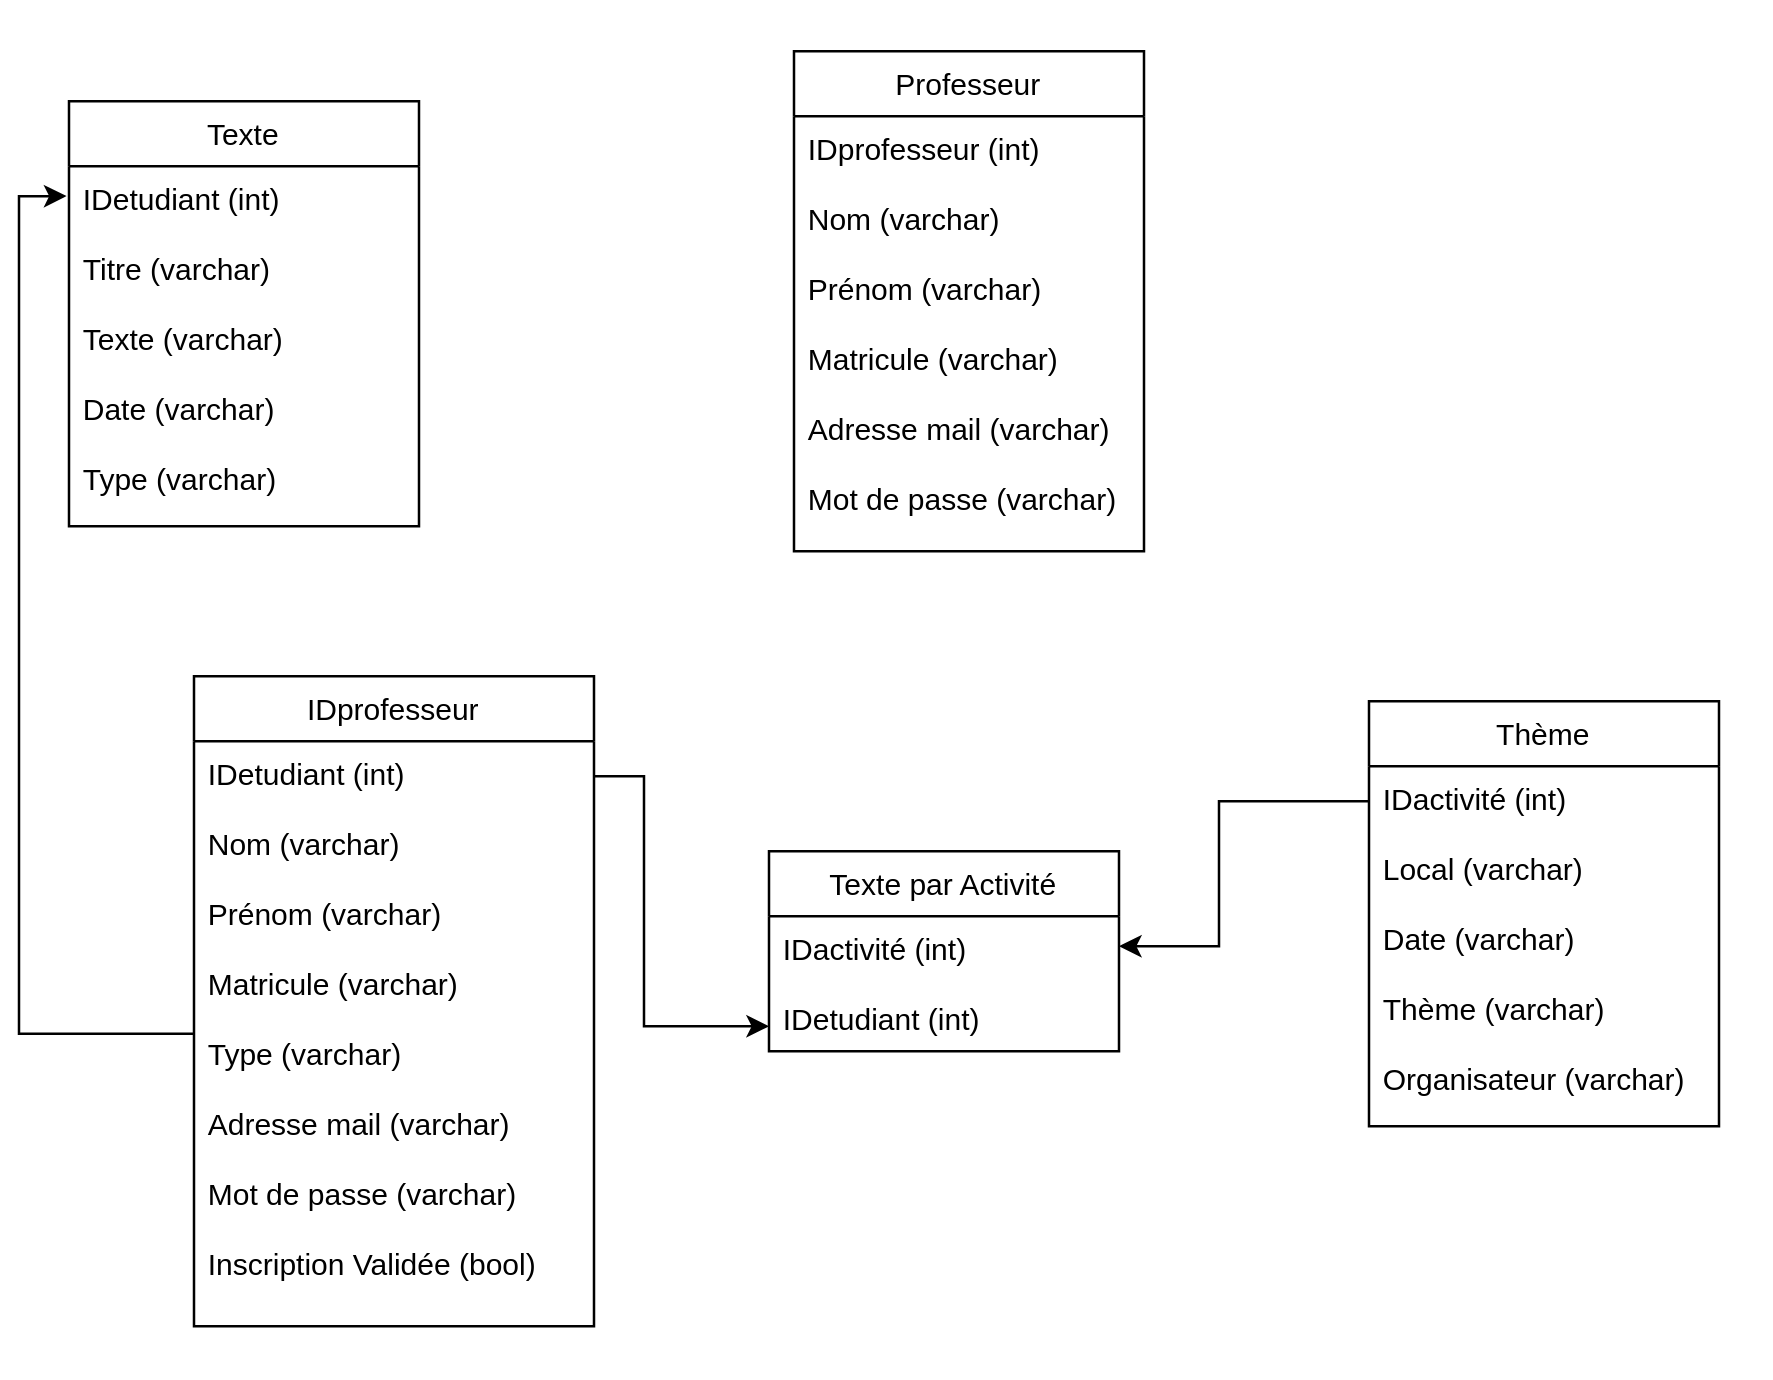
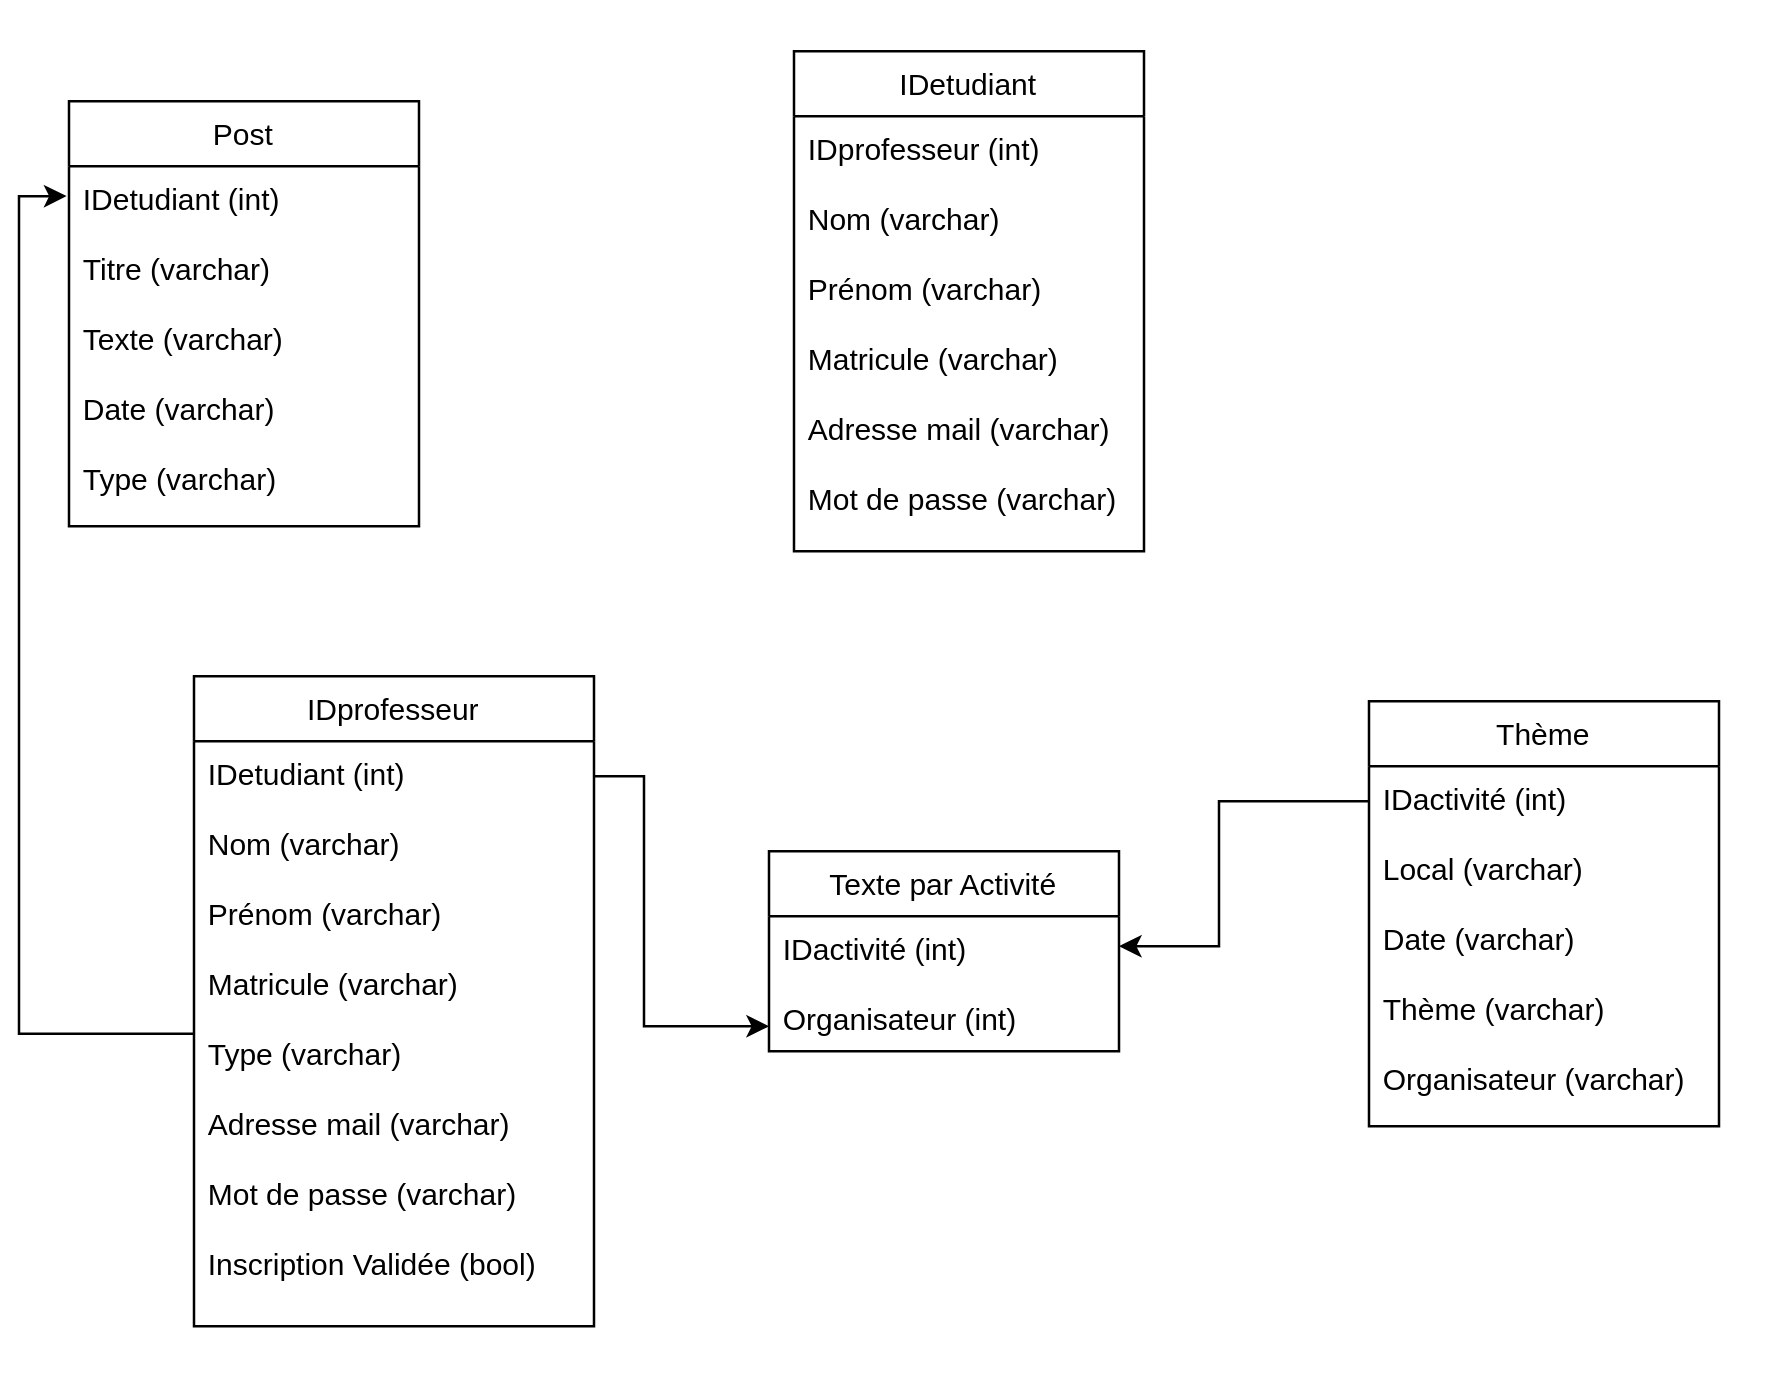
(968, 85) -> (968, 85)
(243, 135) -> (243, 135)
(901, 950) -> (901, 950)
